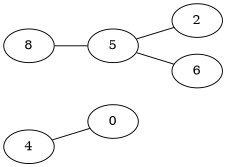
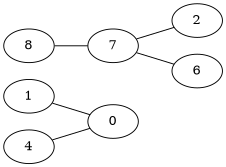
(113, 46) -> (113, 46)
none -> (29, 96)
